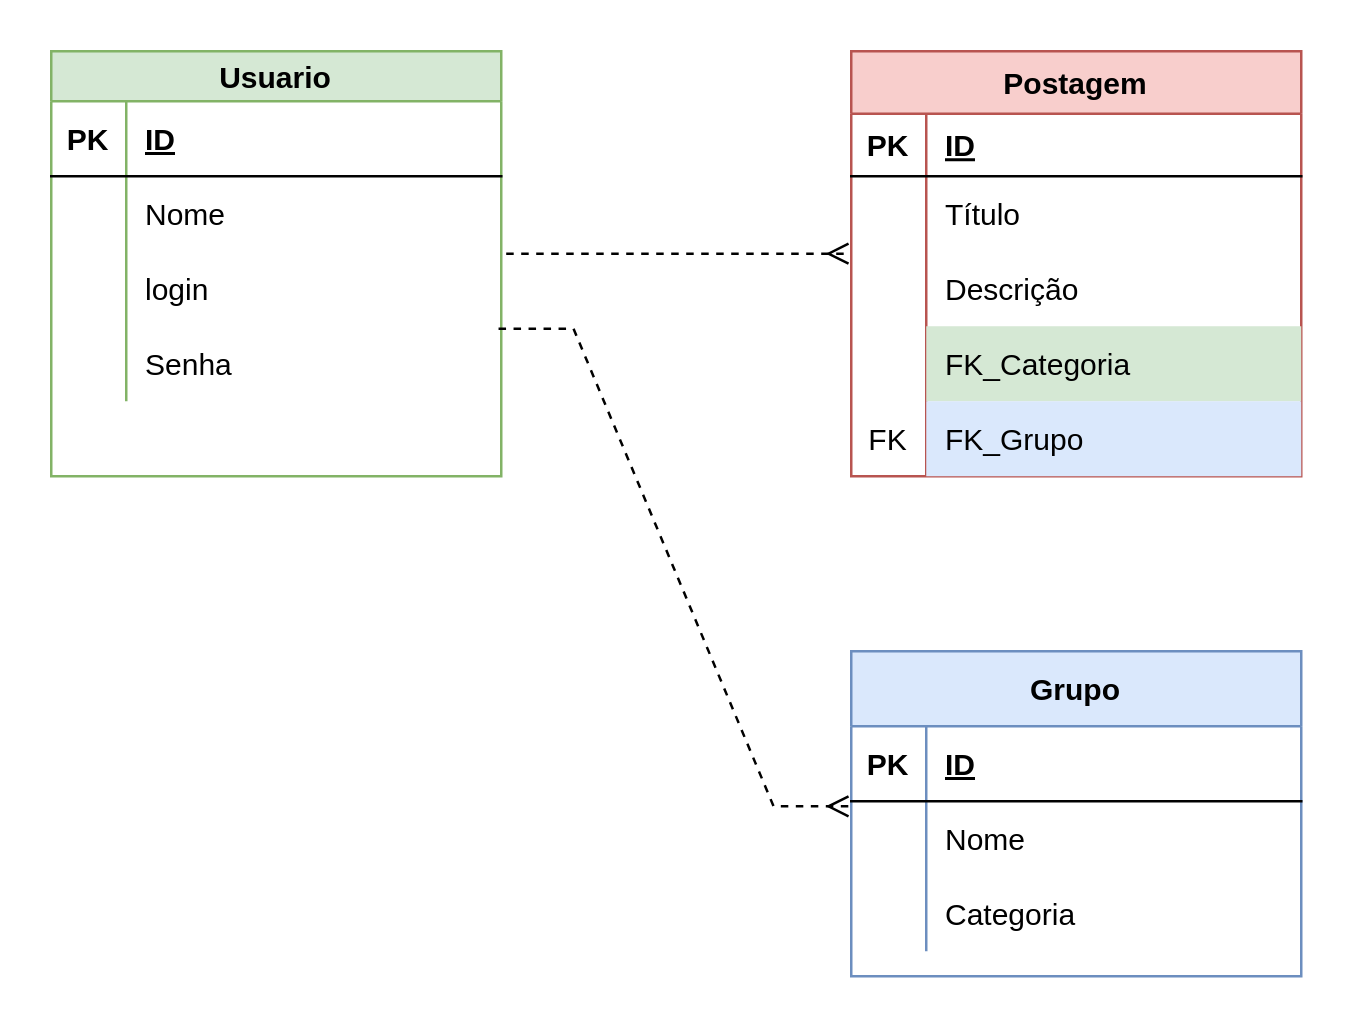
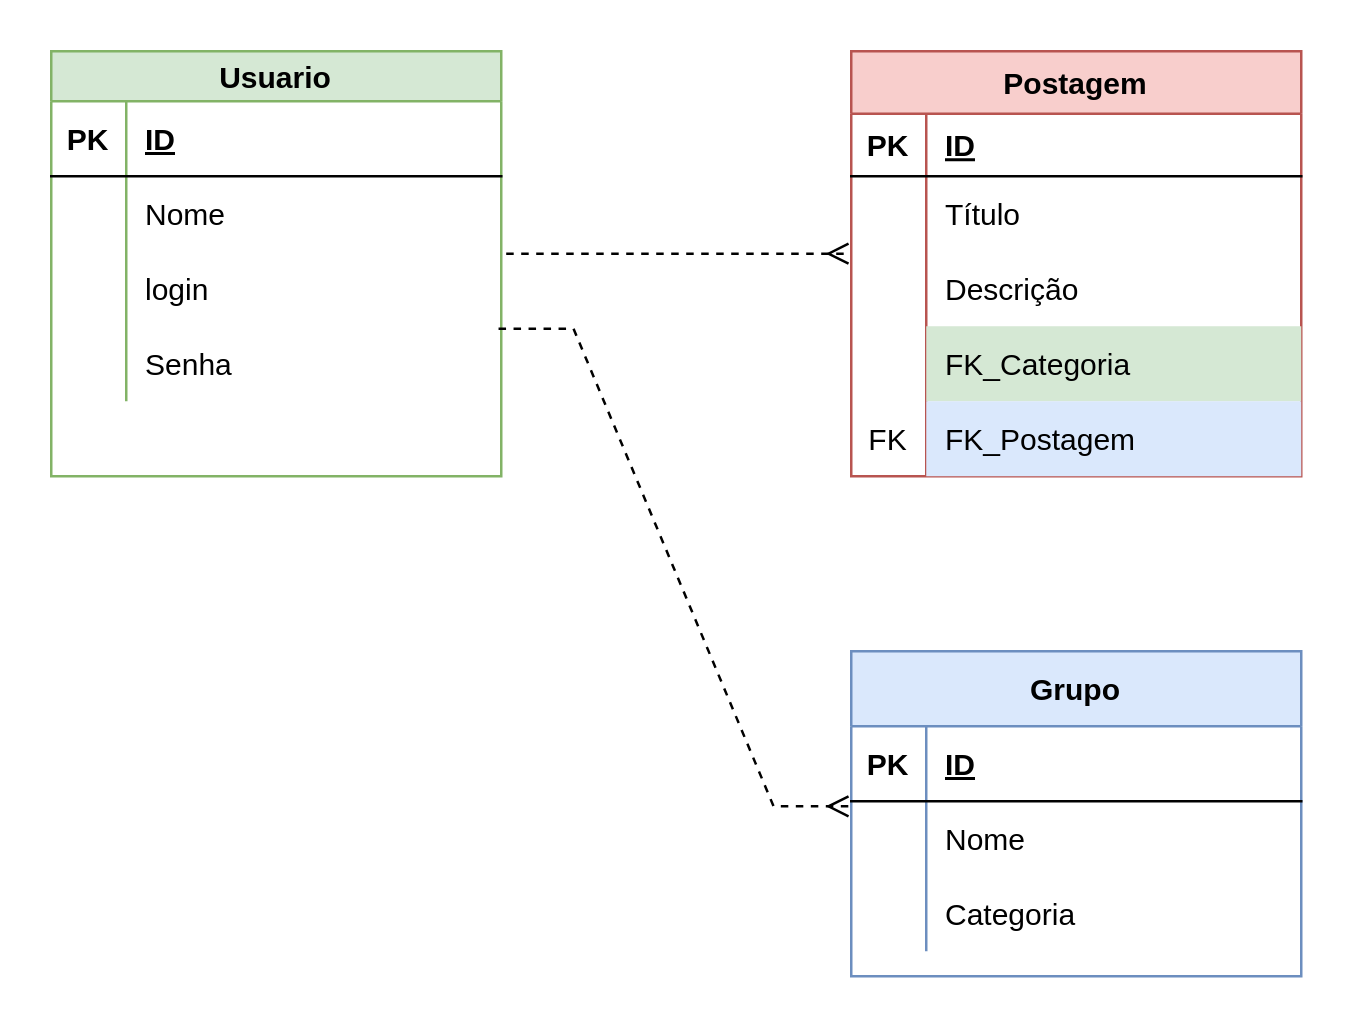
(1012, 440) -> (1037, 440)
